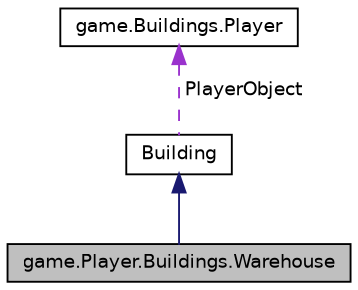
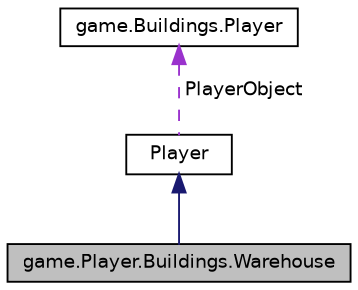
(179, 155) -> (179, 155)
